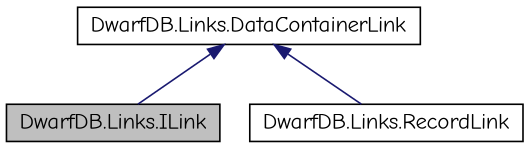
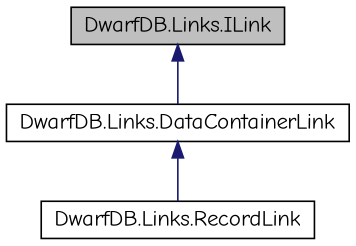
(174, 79) -> (178, 83)
